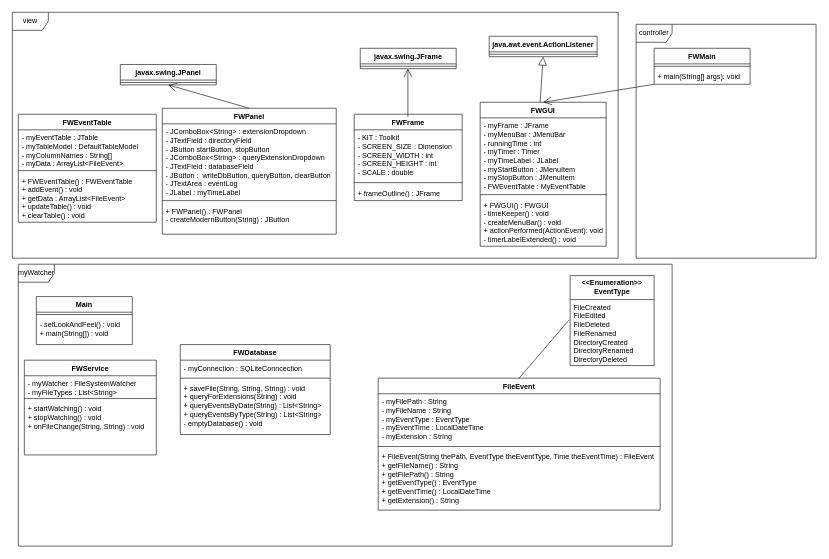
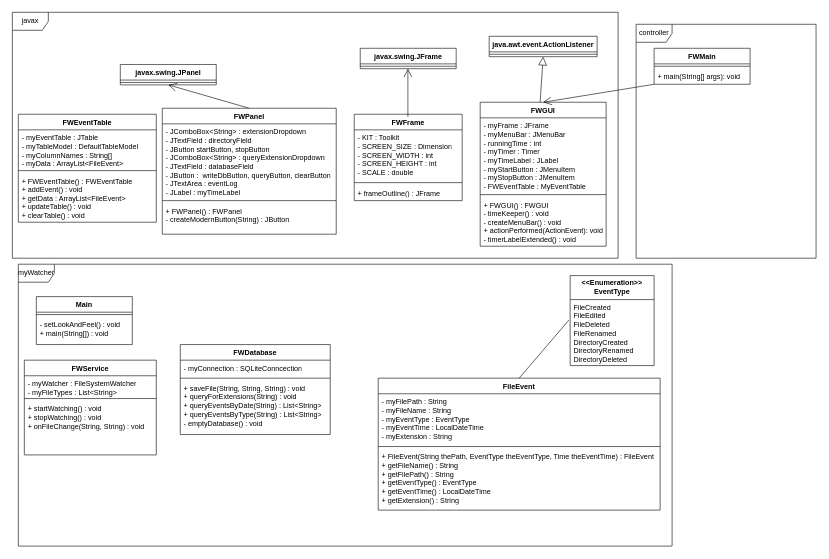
(30, 21) -> (30, 21)
